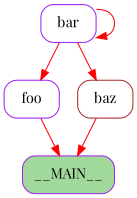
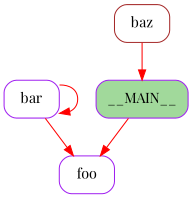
(85, 57) -> none
(48, 132) -> (118, 133)
